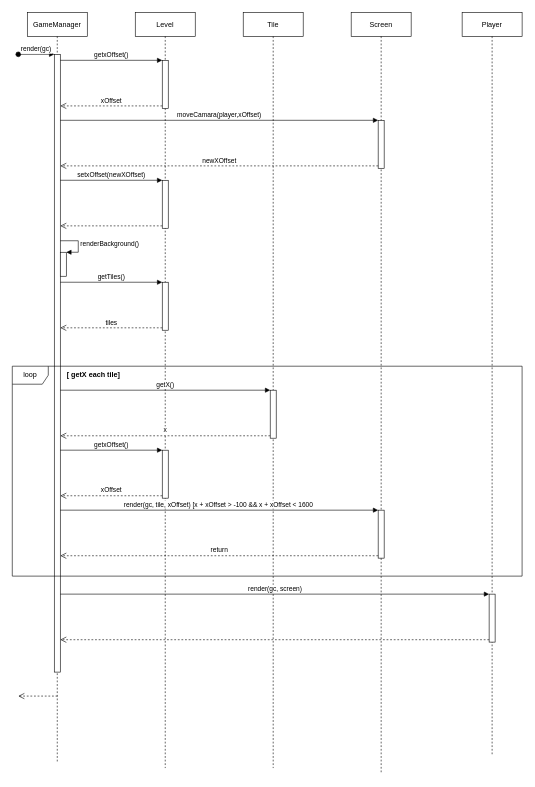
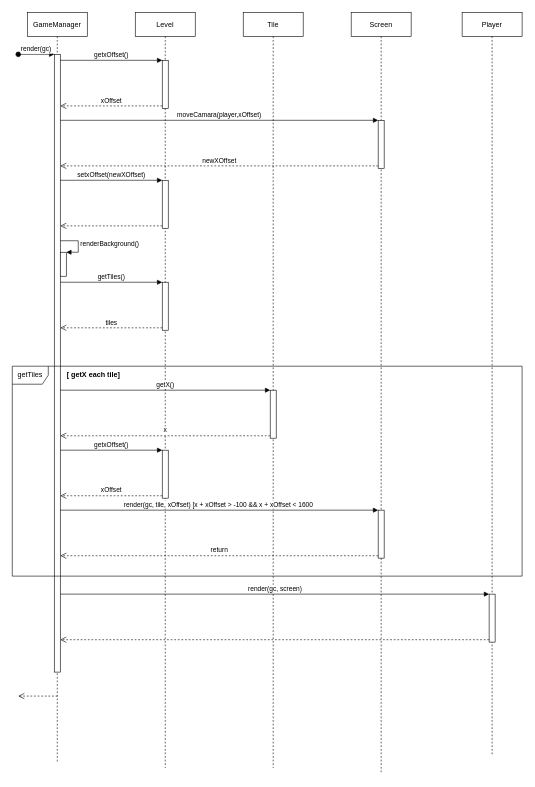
(30, 375) -> (30, 375)
